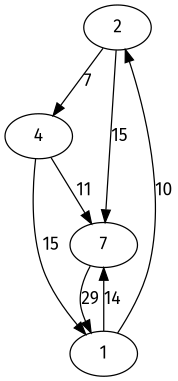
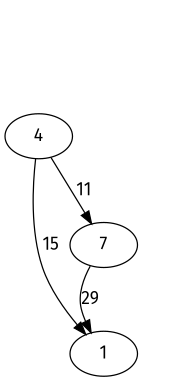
(118, 28) -> none
(104, 306) -> none
